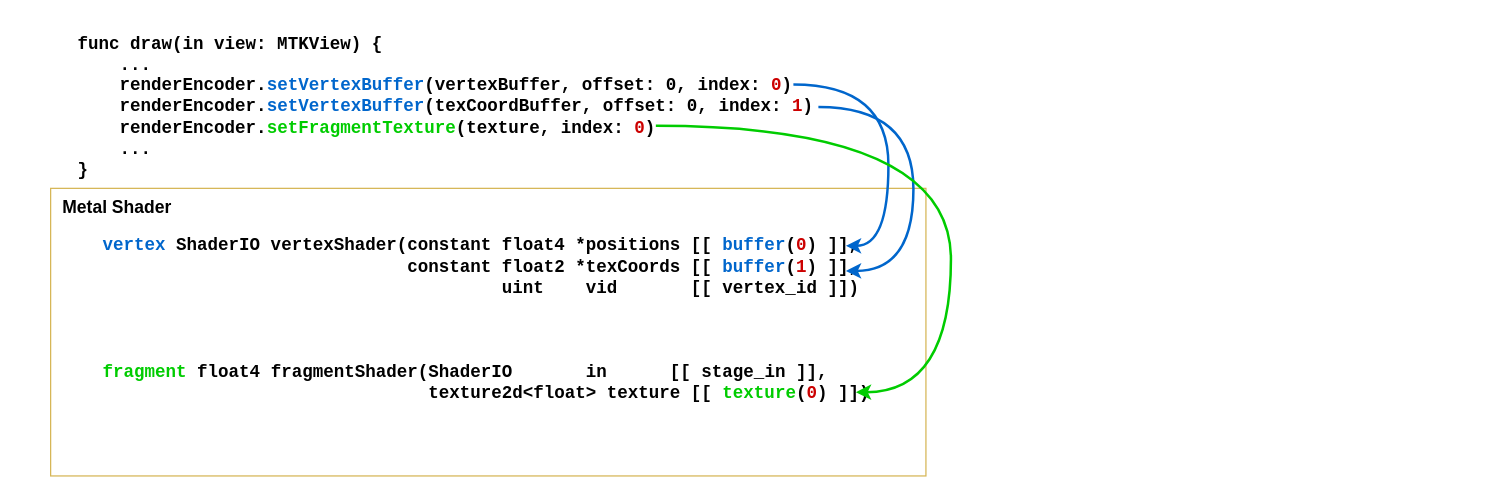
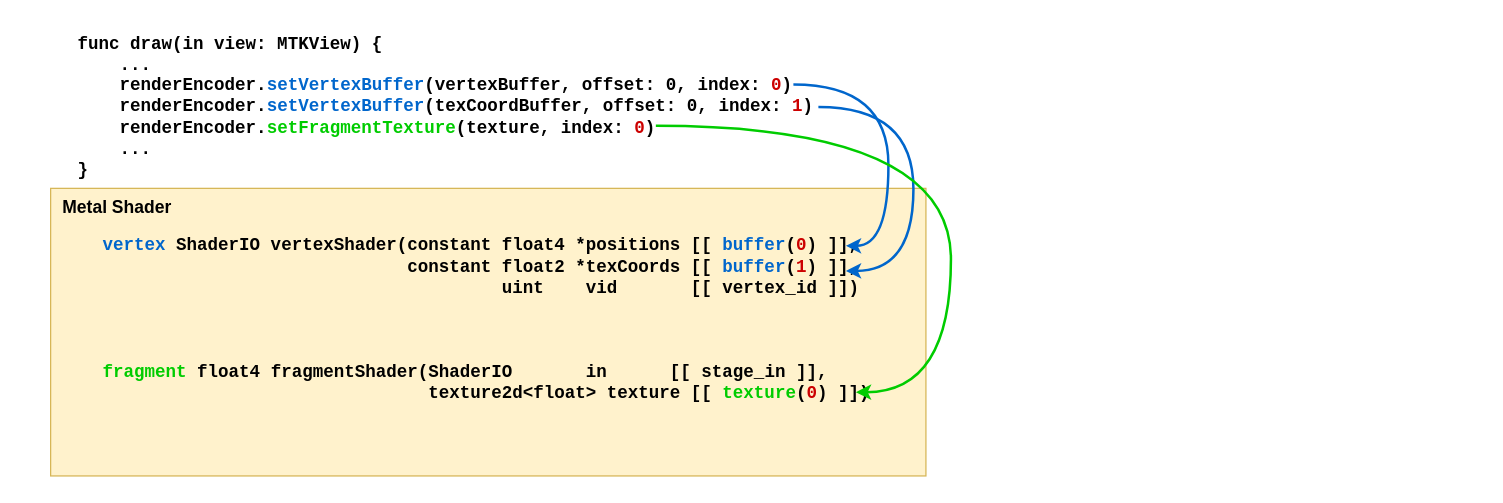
(488, 332) -> (488, 332)
